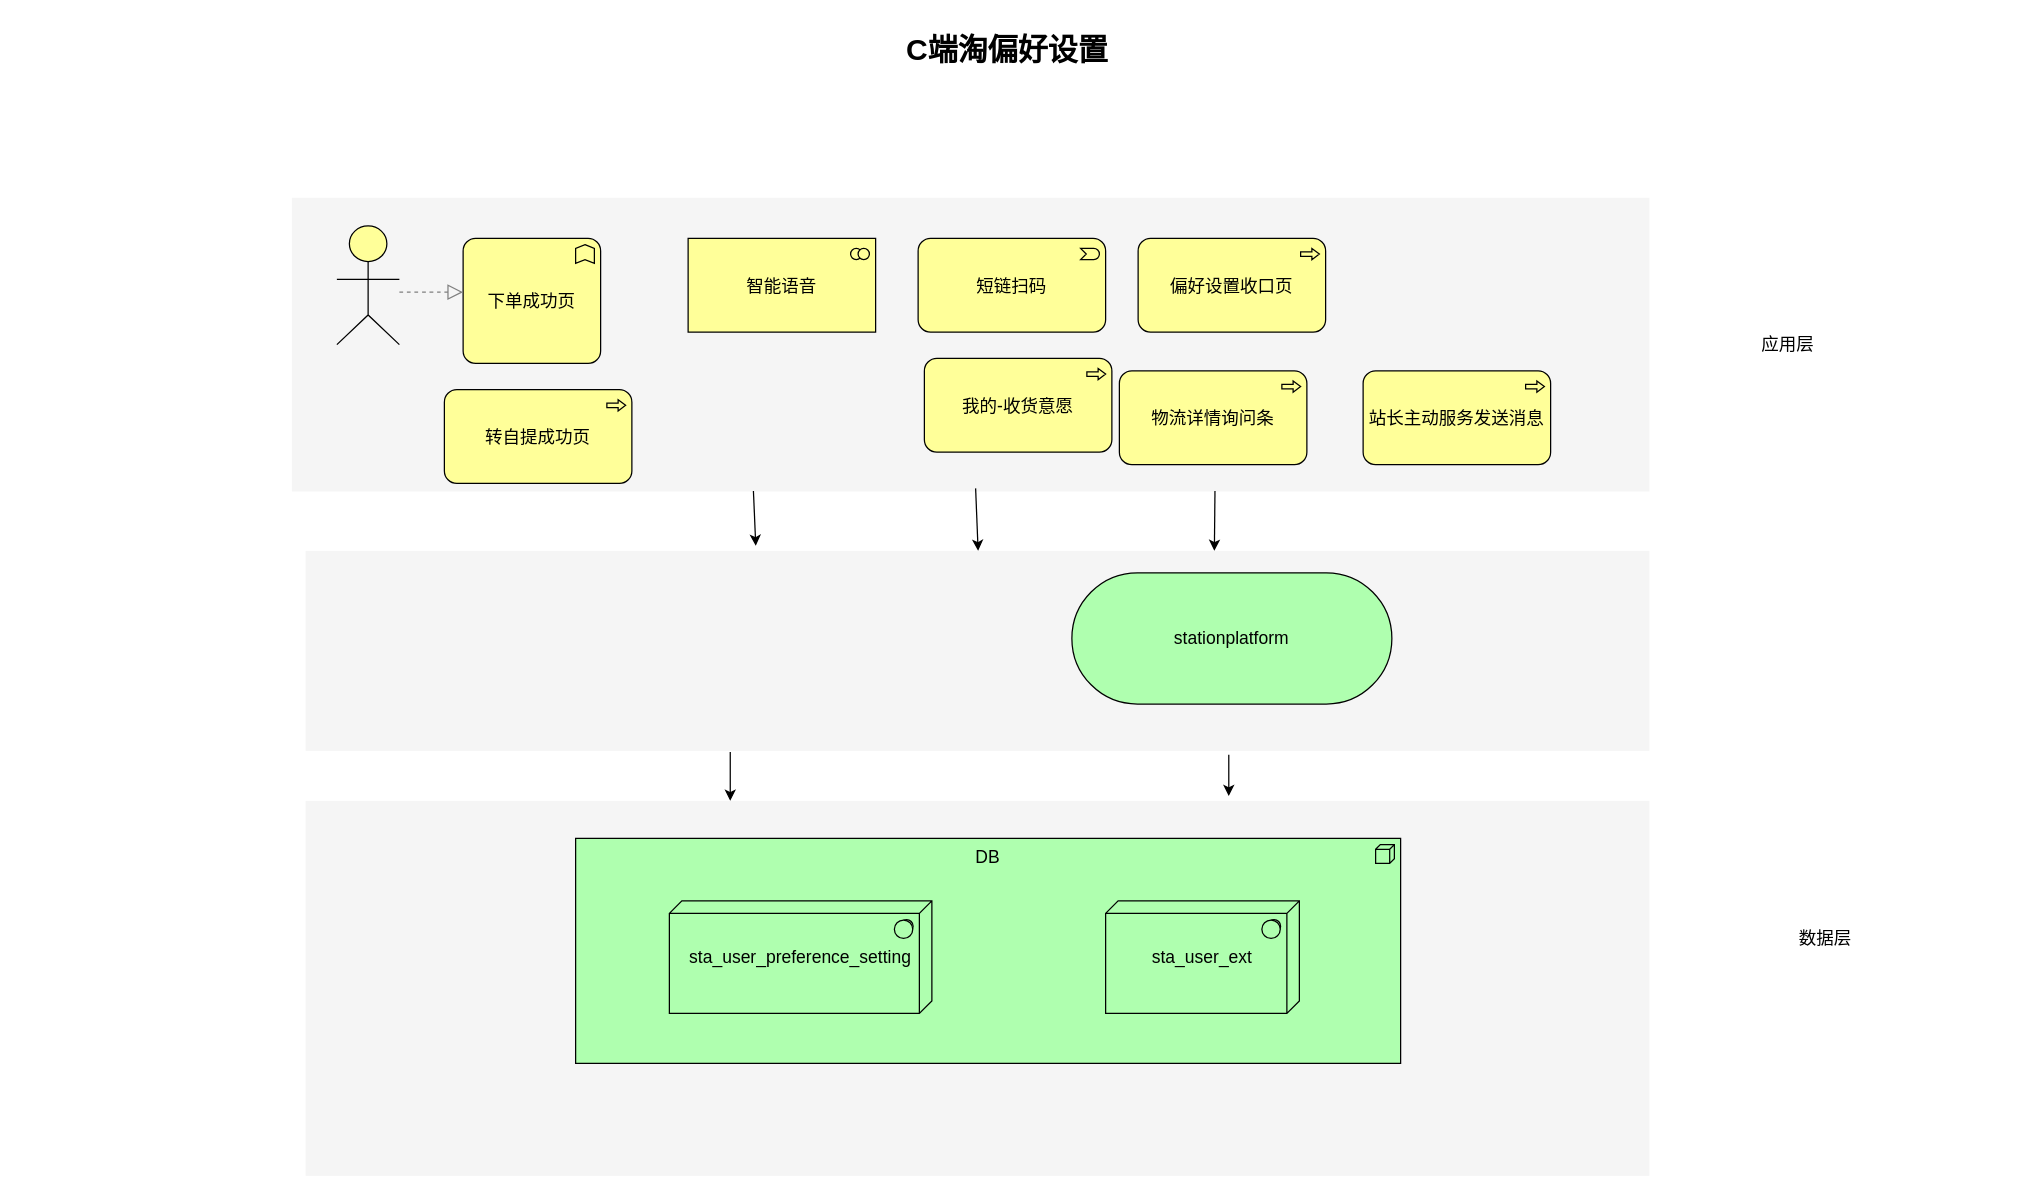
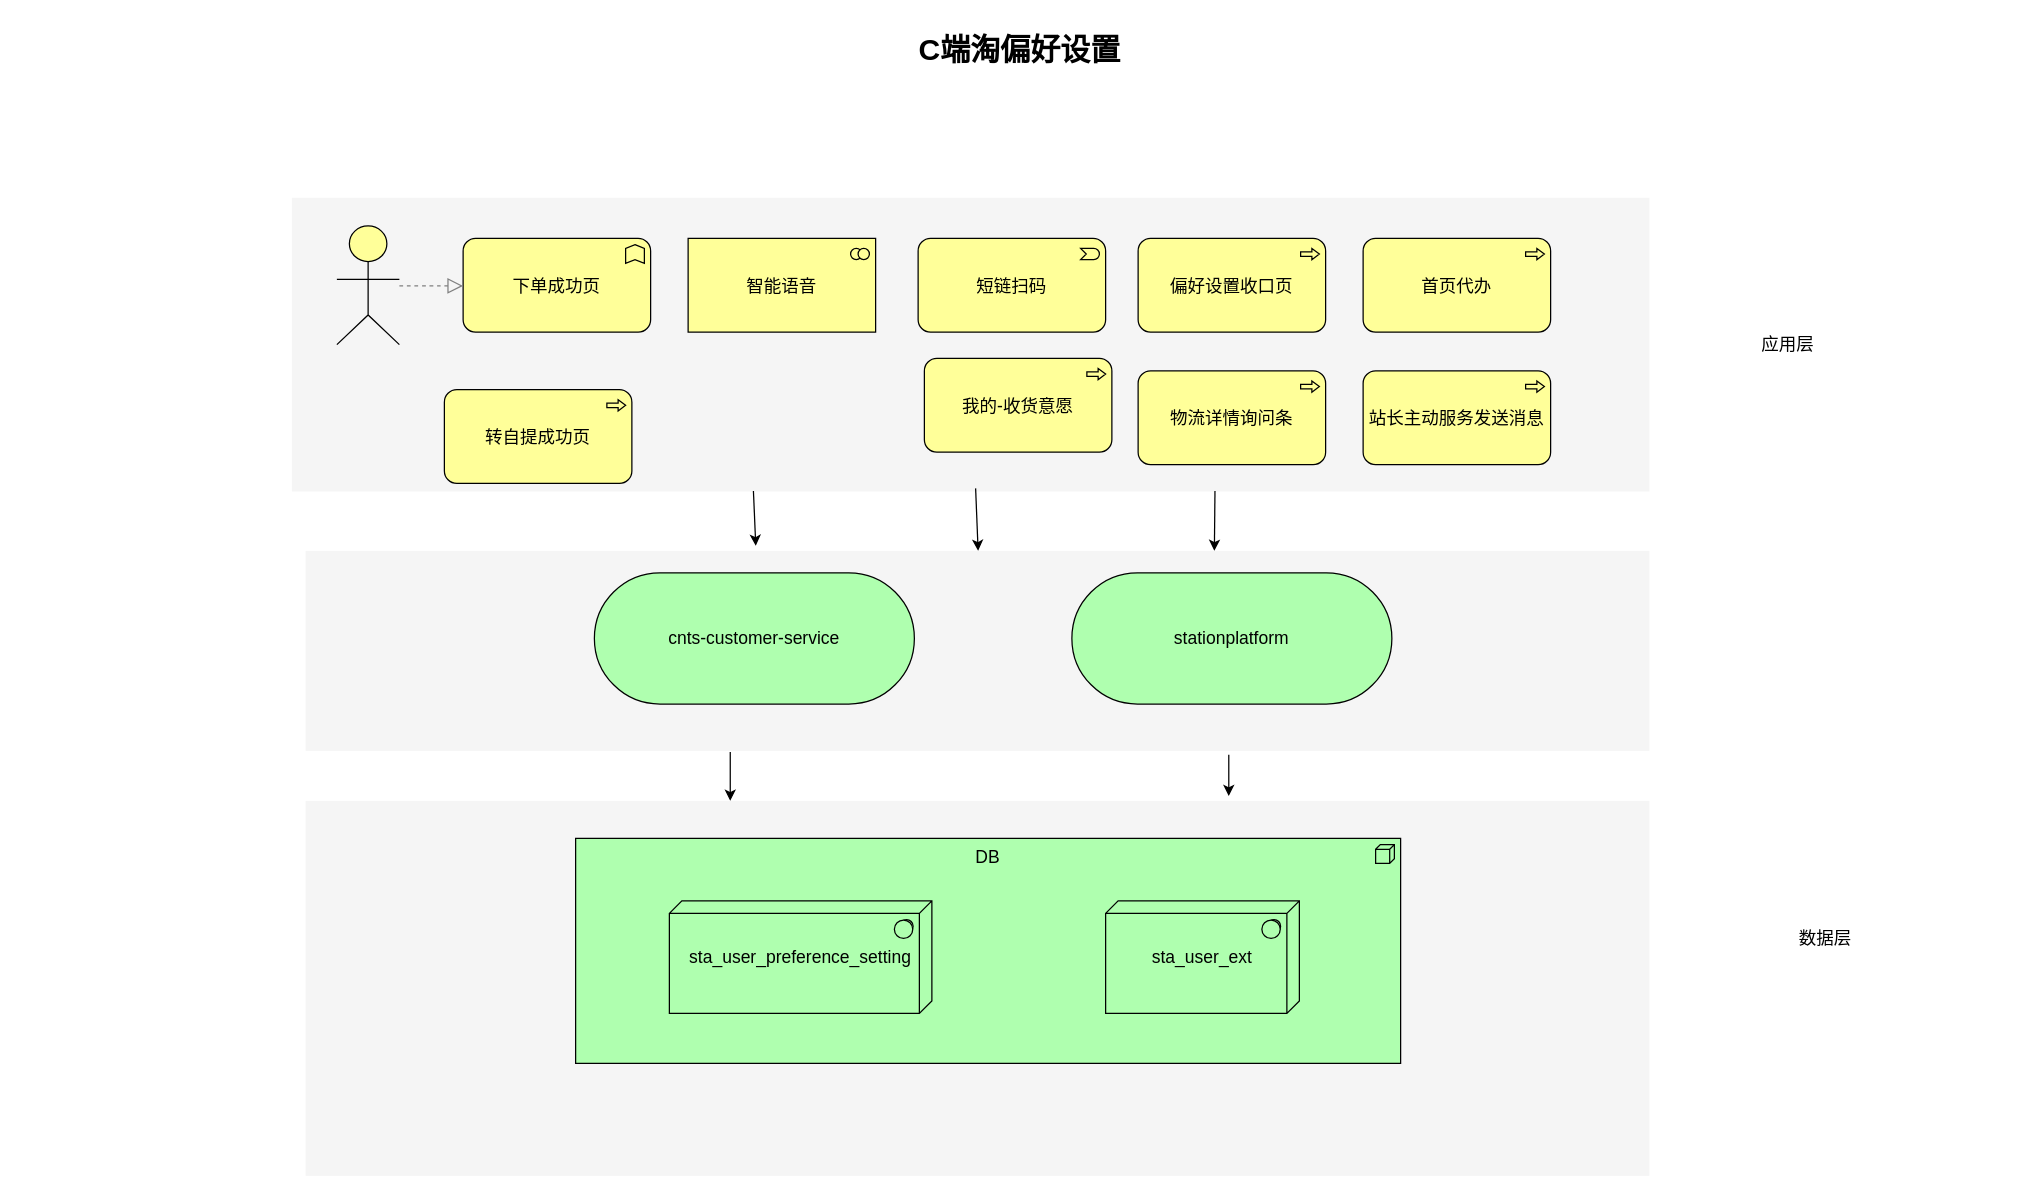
(1007, 51) -> (1019, 51)
none -> (1457, 285)
(532, 301) -> (557, 285)
(1213, 418) -> (1232, 418)
none -> (754, 638)
